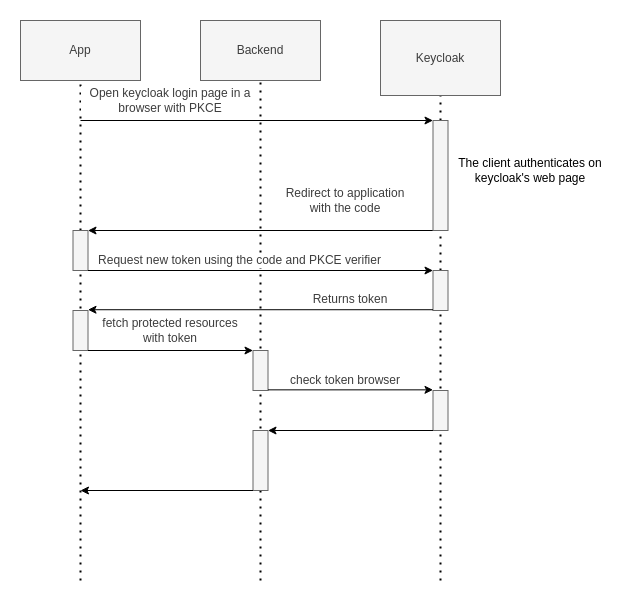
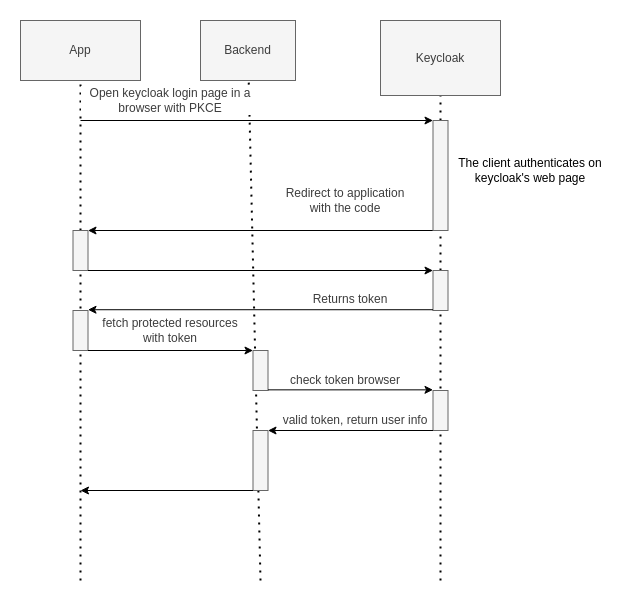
(261, 51) -> (248, 51)
(239, 261) -> none
none -> (356, 421)
